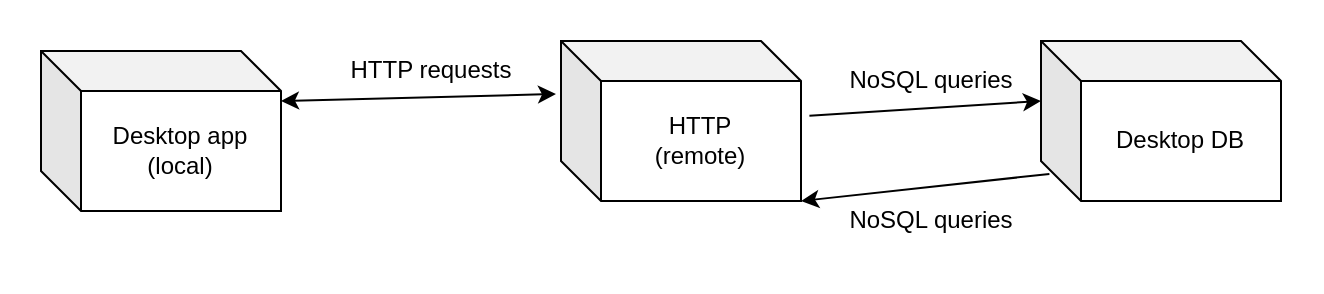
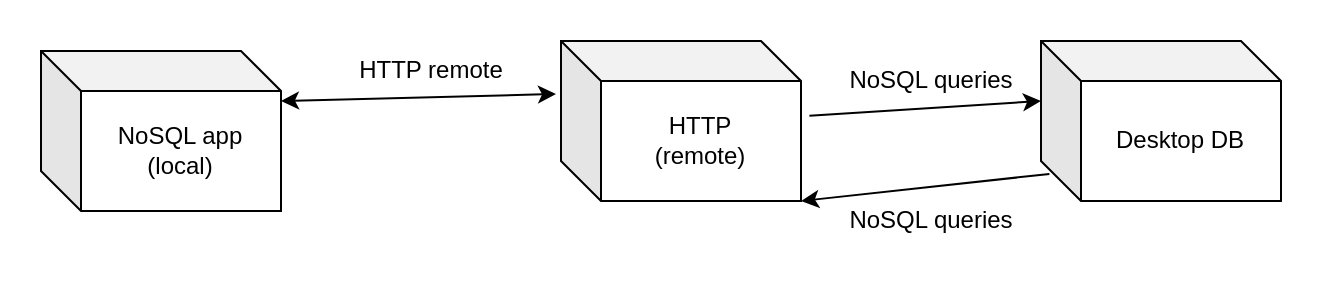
(432, 71) -> (432, 71)
(181, 151) -> (181, 151)
